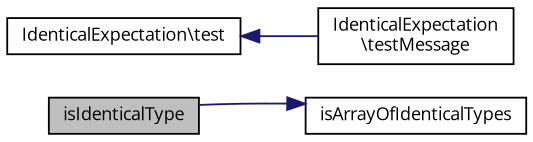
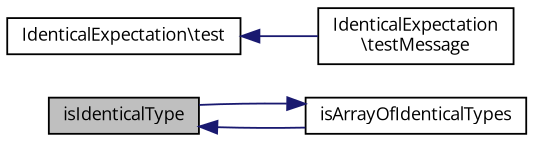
none -> (262, 128)
